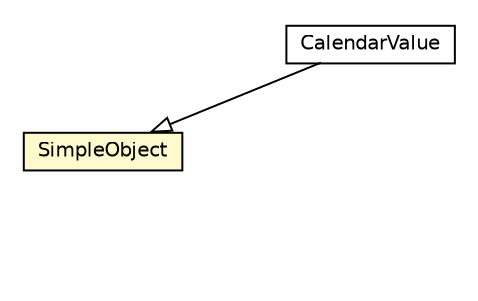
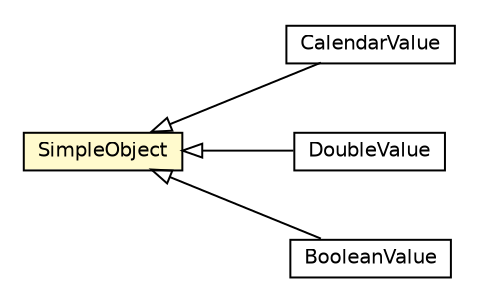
none -> (370, 151)
none -> (370, 258)
